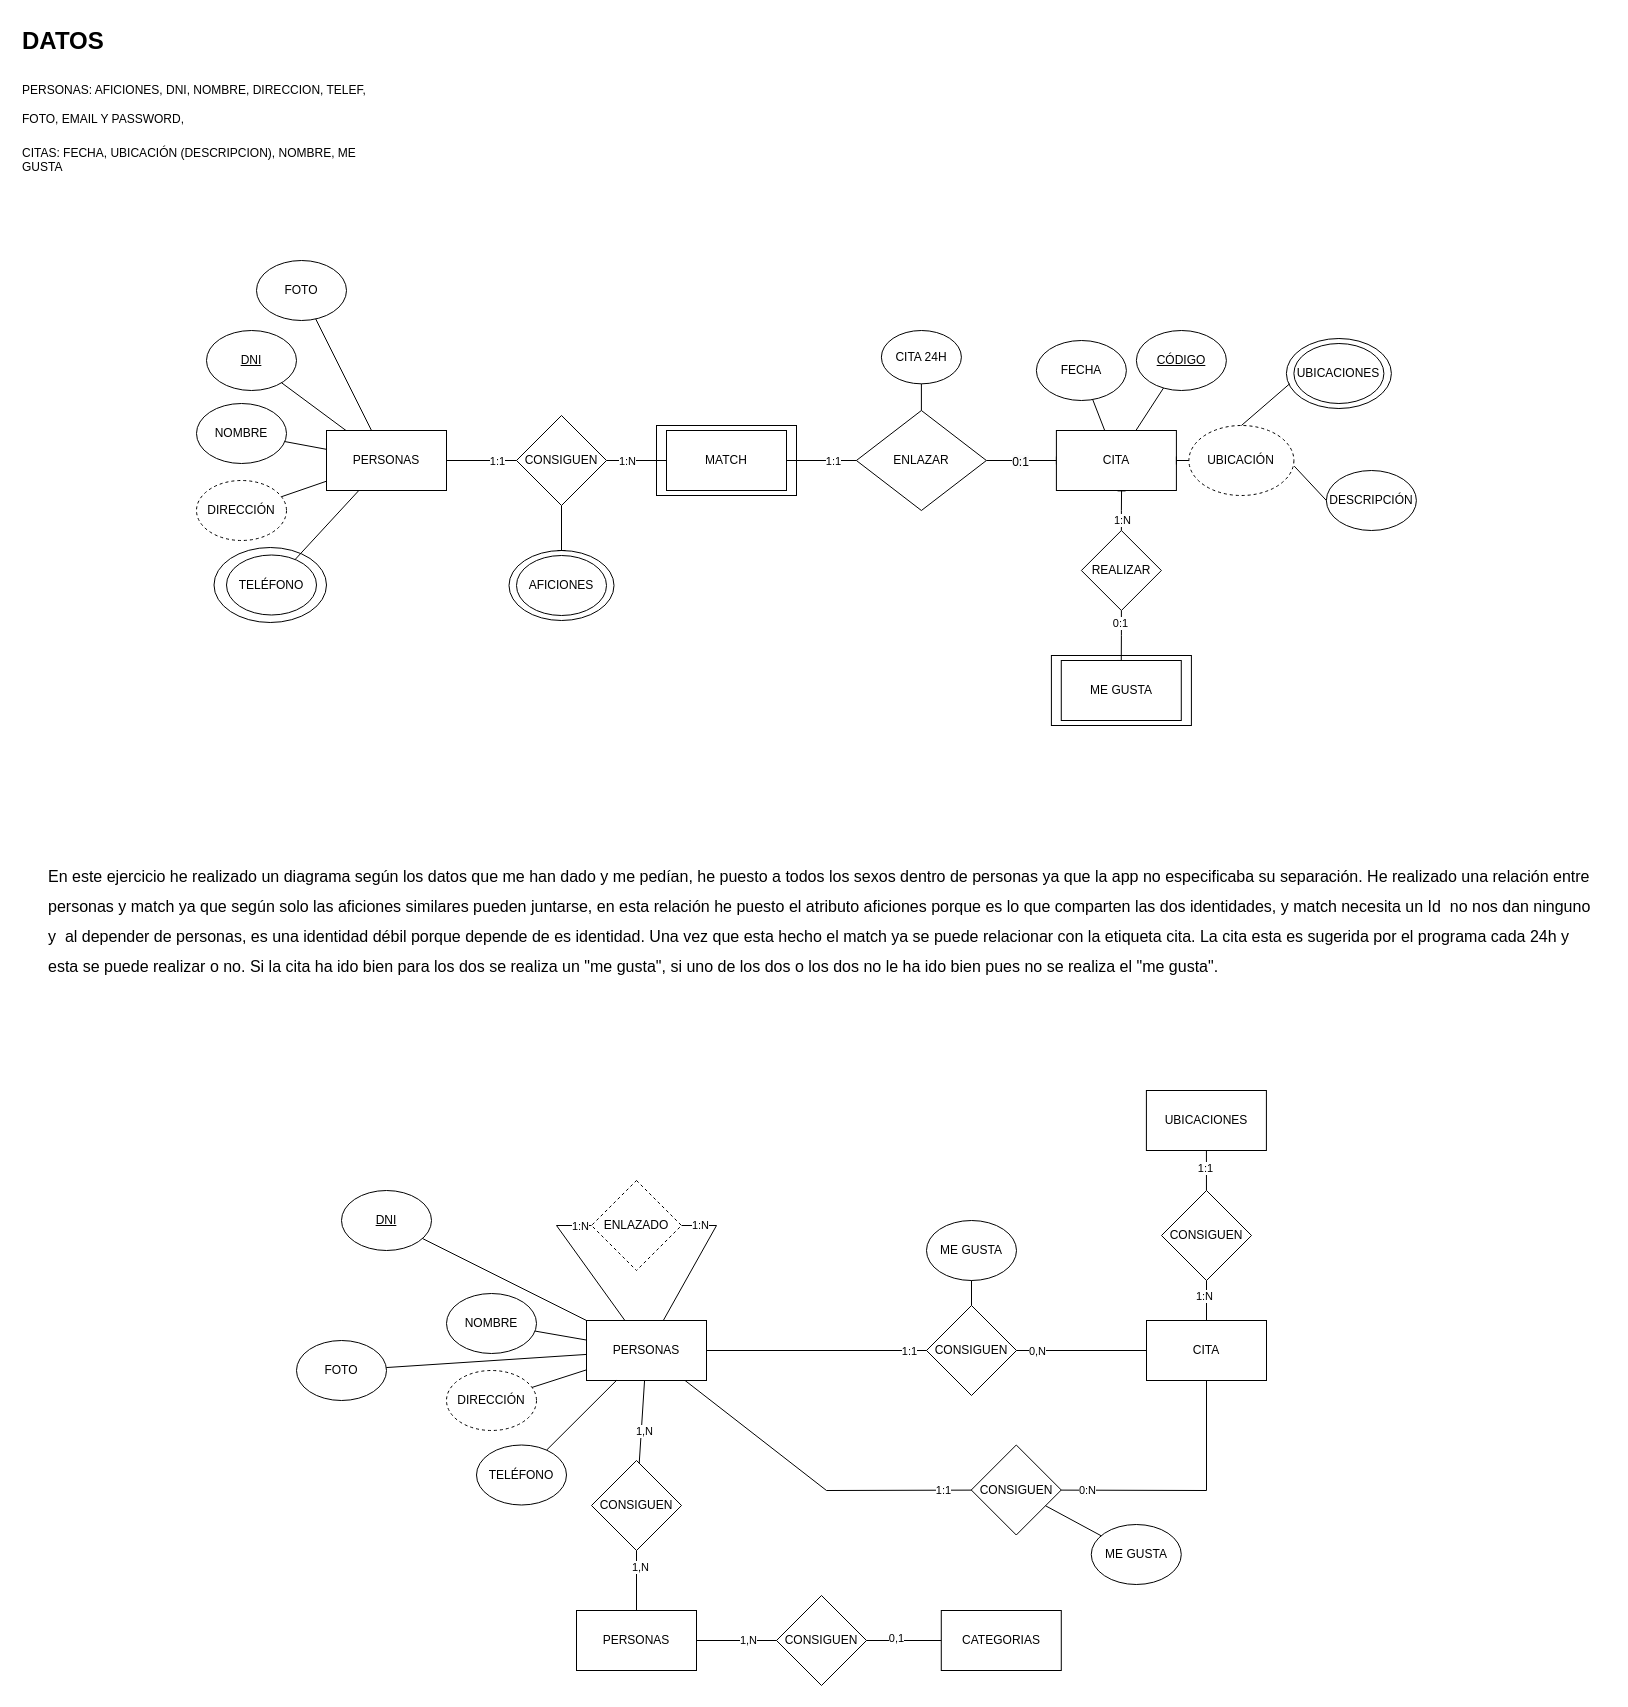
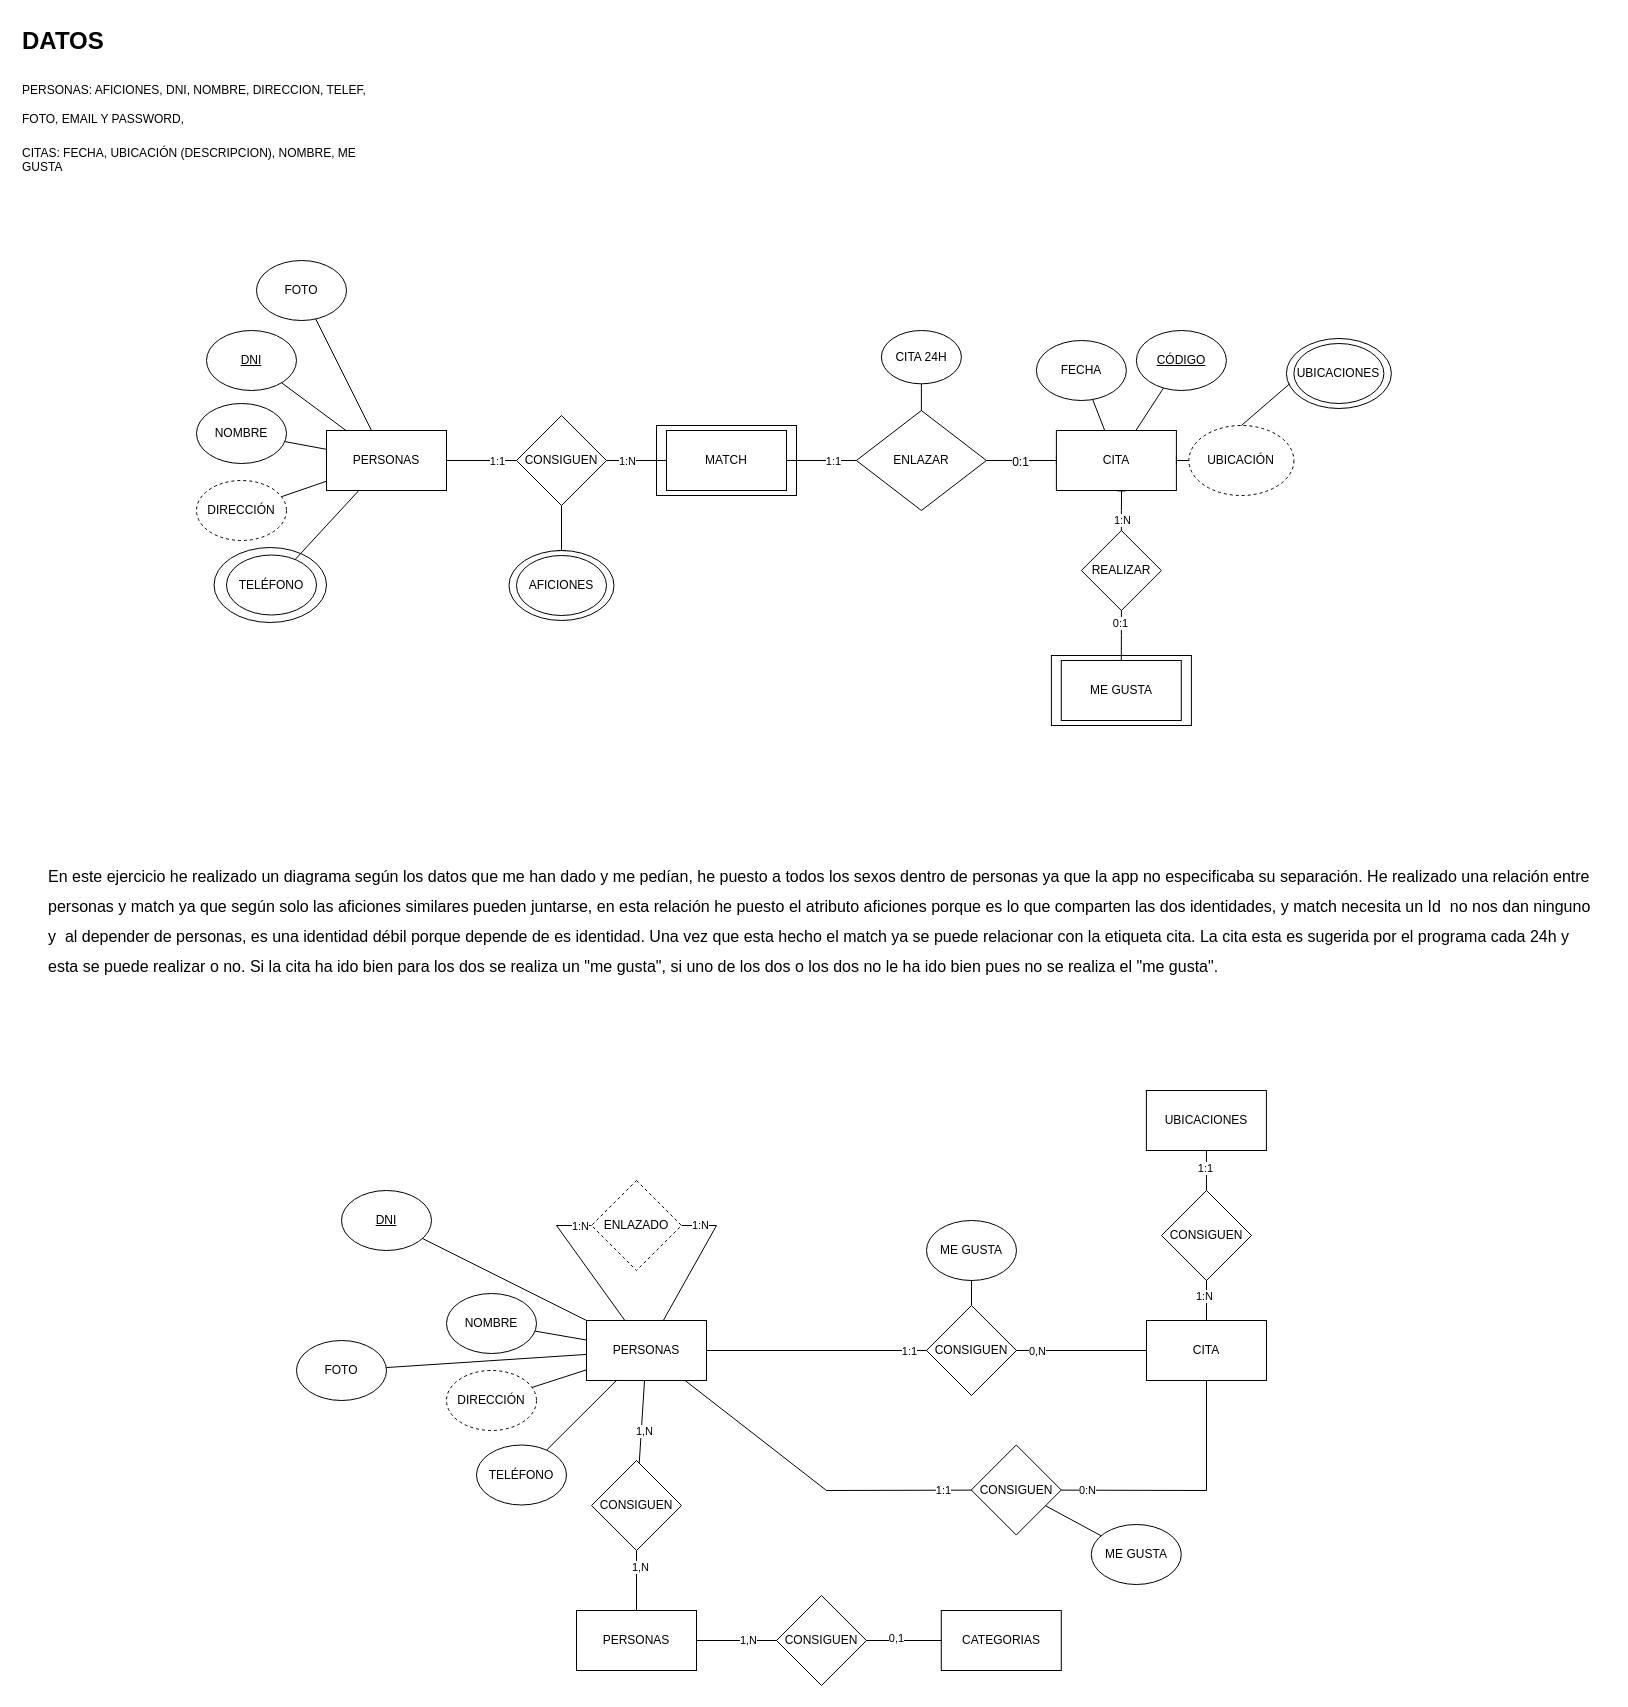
(1310, 483) -> none
(1371, 501) -> none
